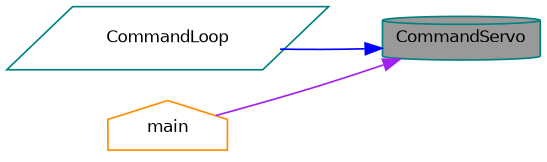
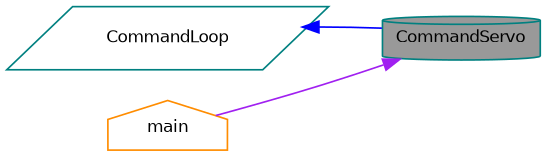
(322, 49) -> (350, 27)
